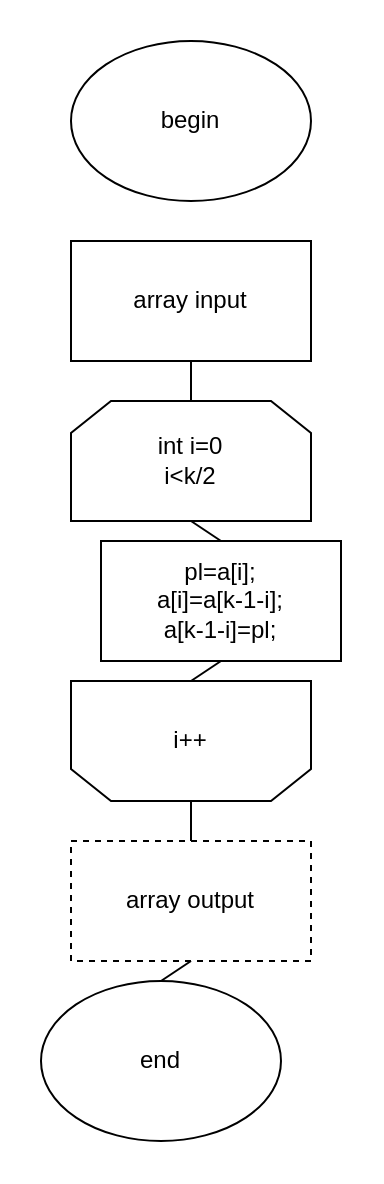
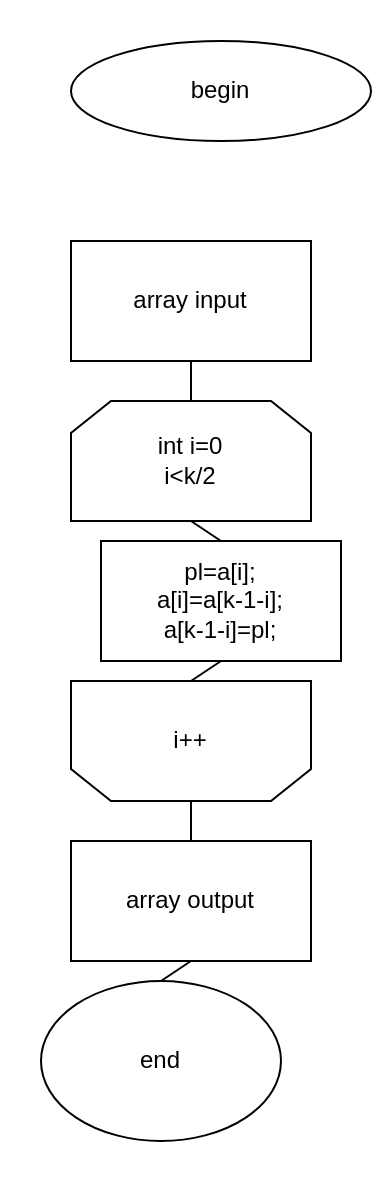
(191, 121) -> (221, 91)
(191, 901) -> (191, 901)
